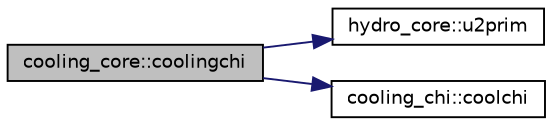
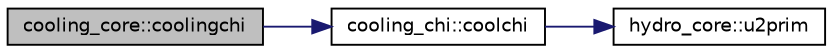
(288, 45) -> (570, 27)
